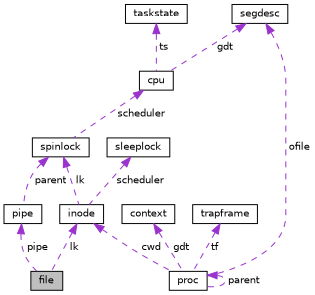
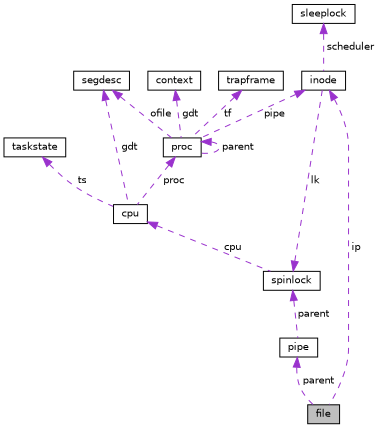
(140, 114) -> (232, 247)
none -> (153, 185)
(36, 247) -> (317, 381)
(73, 247) -> (355, 247)
(150, 247) -> (273, 114)
